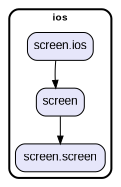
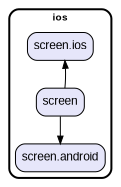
(55, 70) -> (66, 78)
(60, 158) -> (60, 158)
